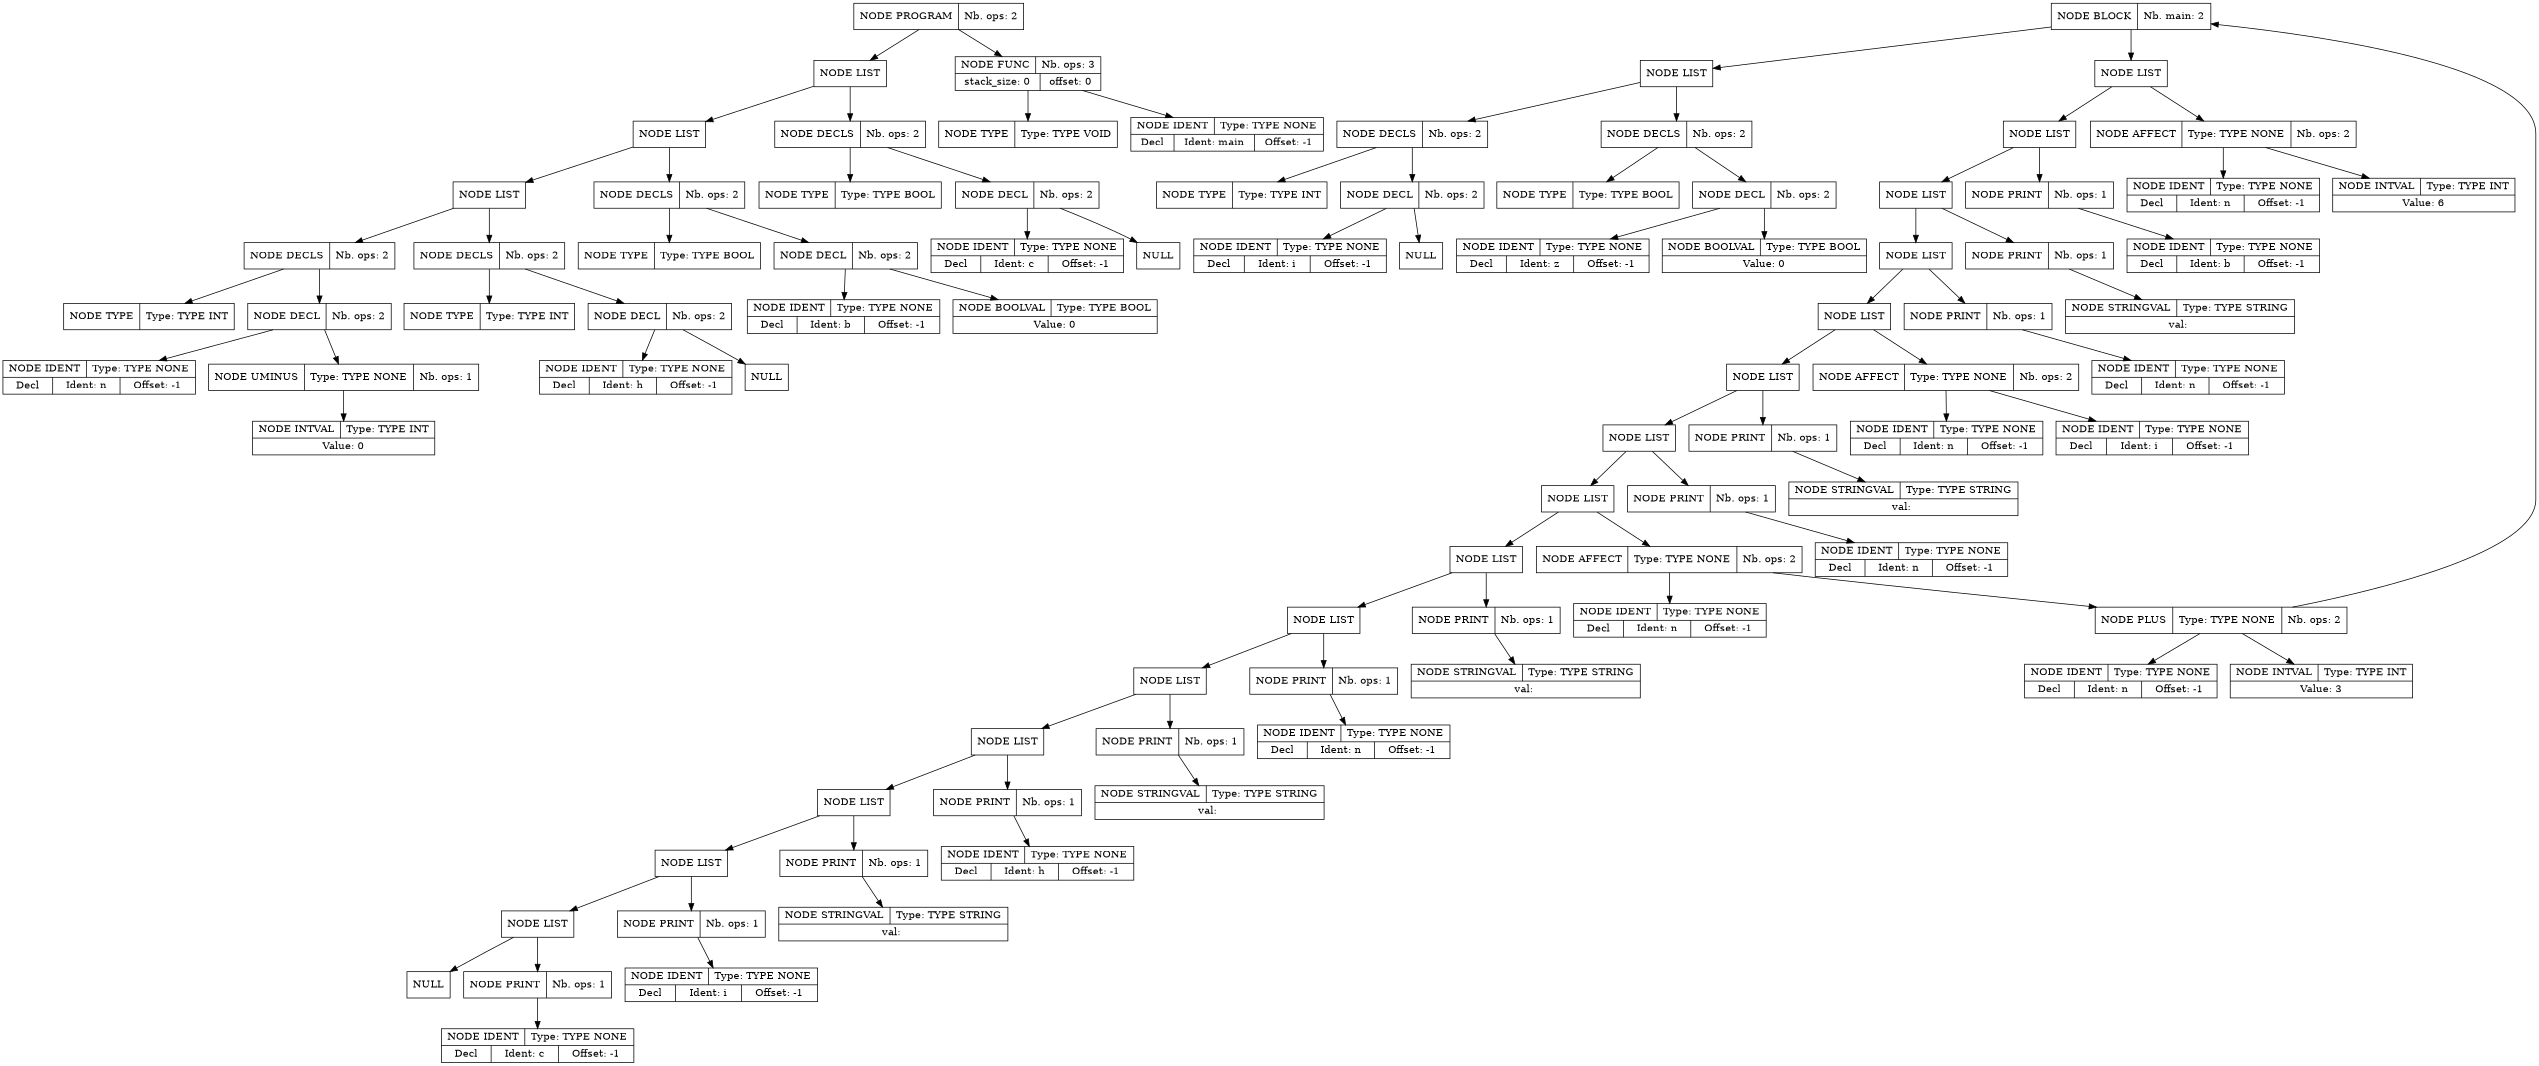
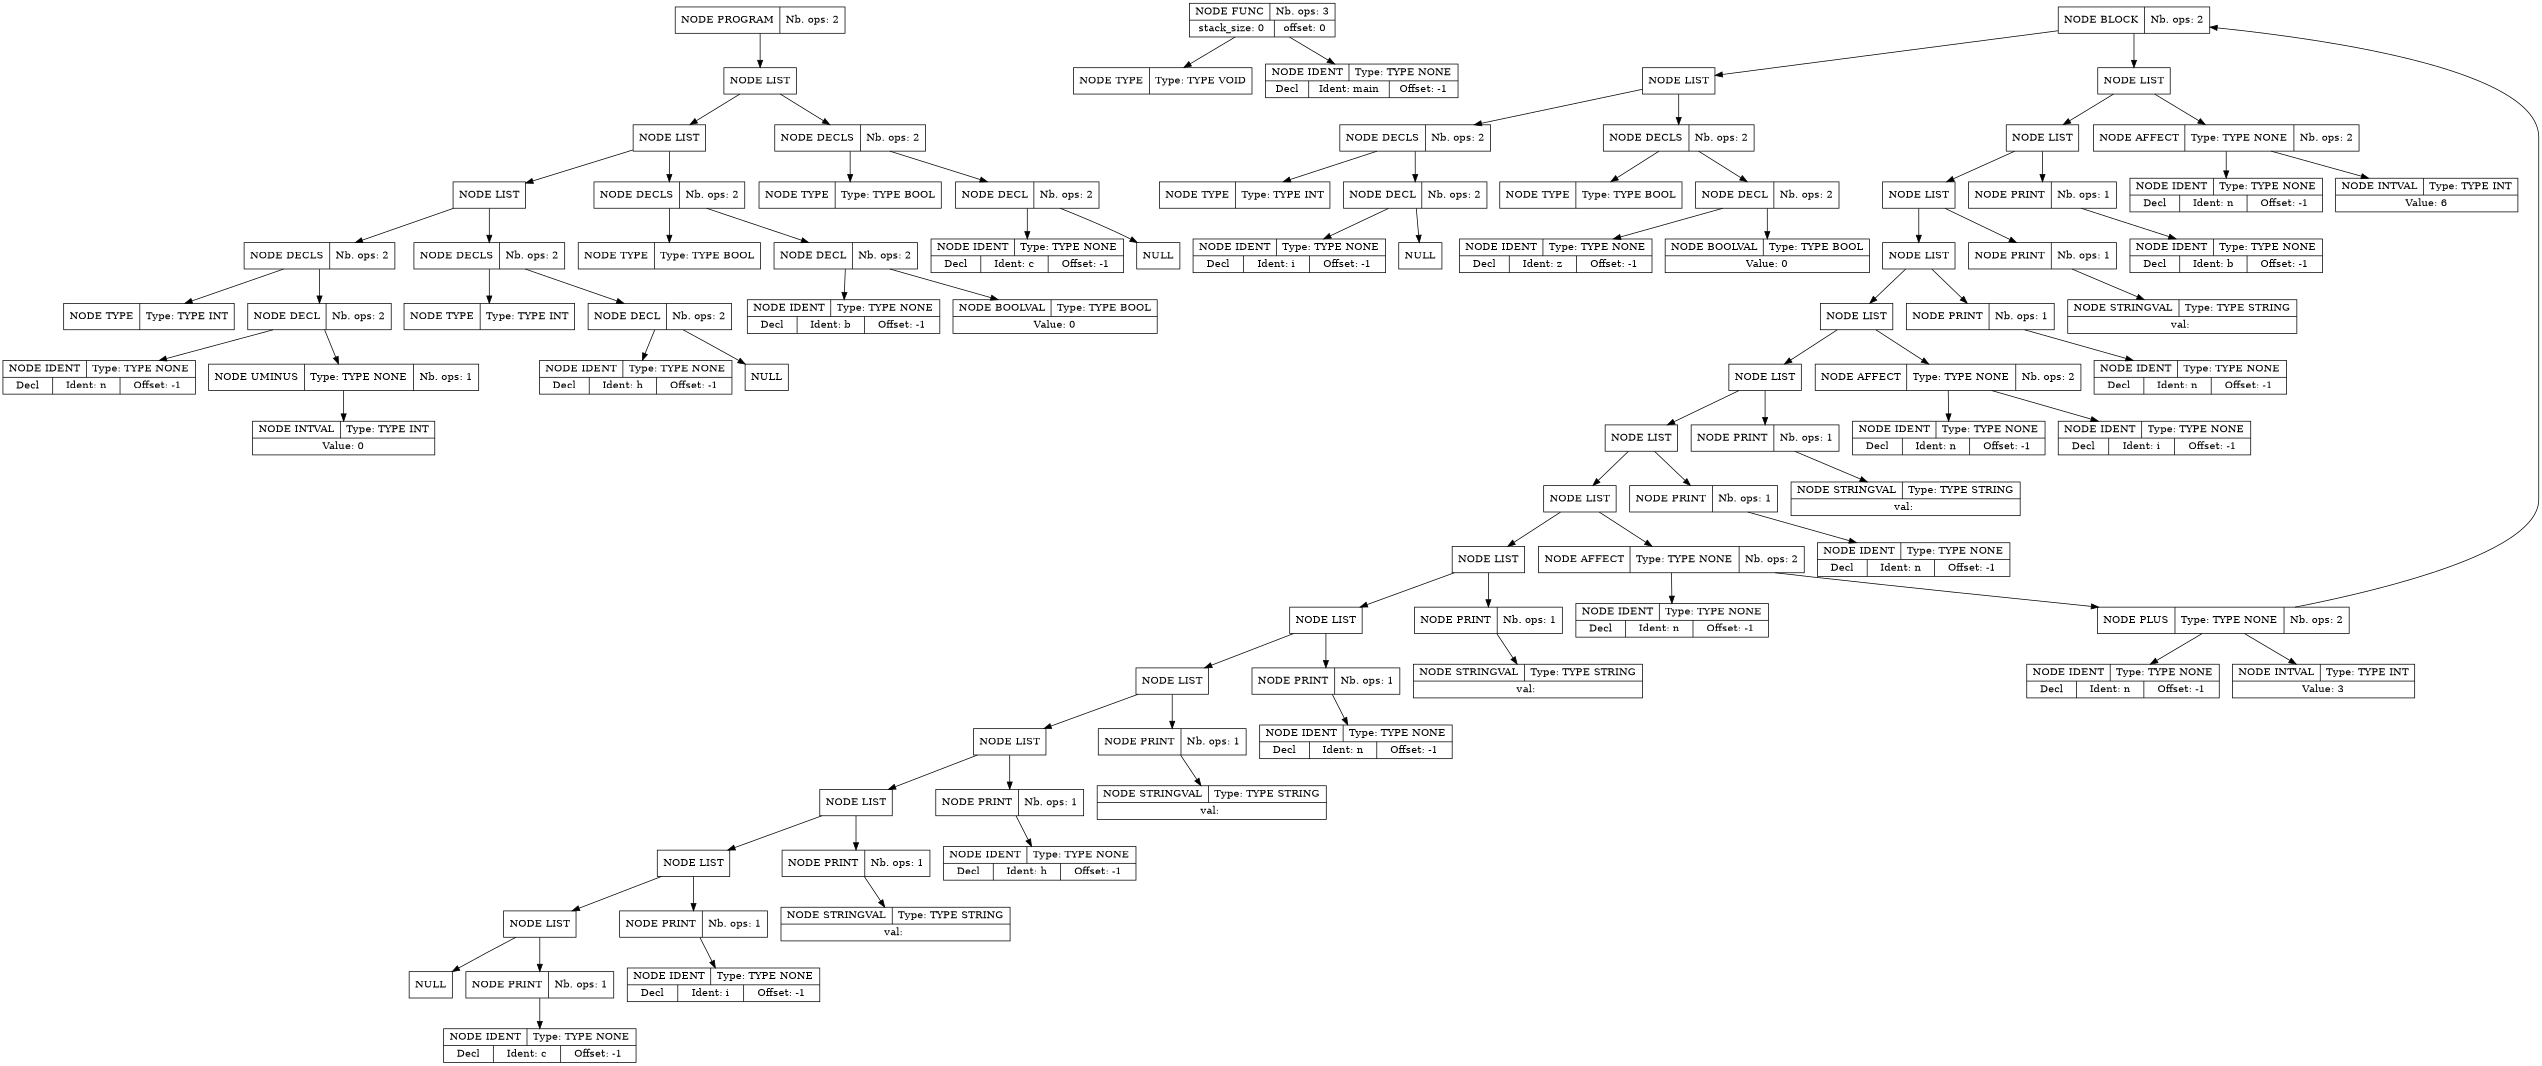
(2174, 16) -> (2177, 20)
(977, 41) -> none
